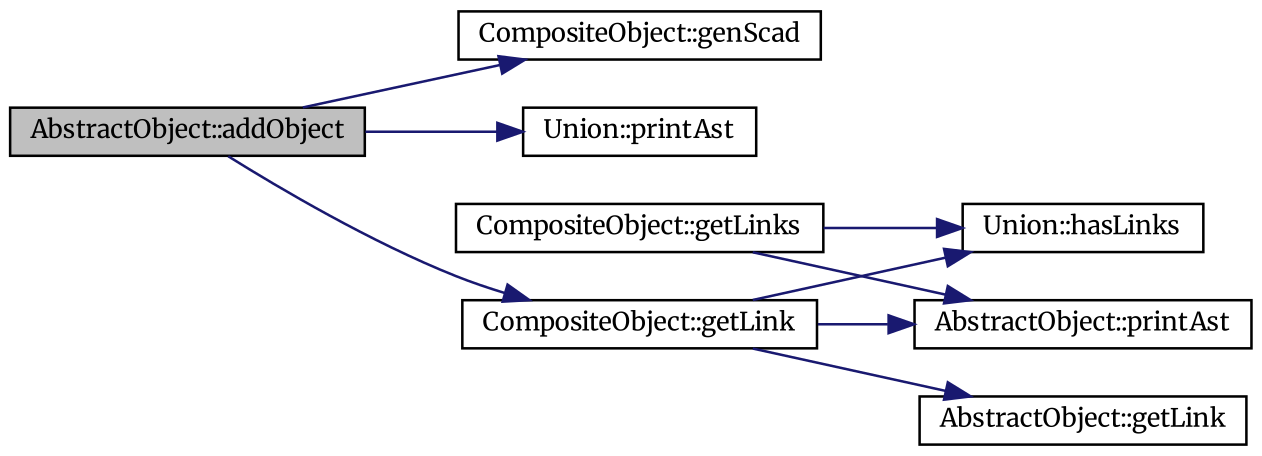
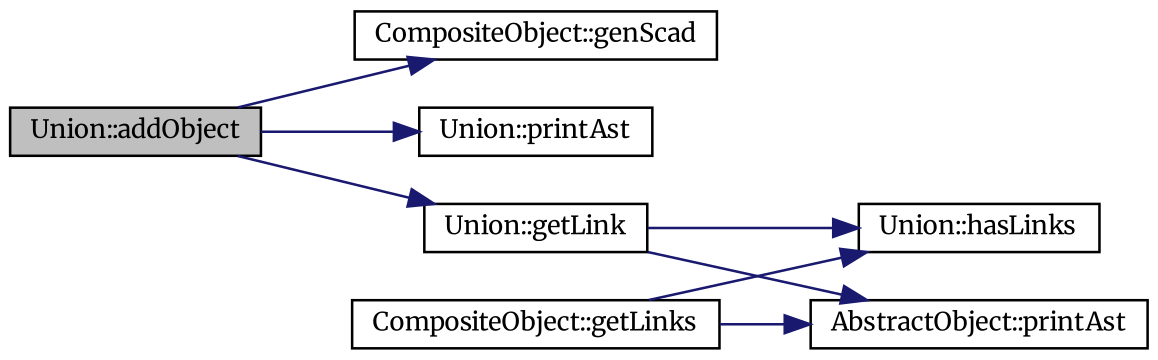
(187, 132) -> (136, 132)
(640, 324) -> (536, 228)
(1083, 421) -> none
